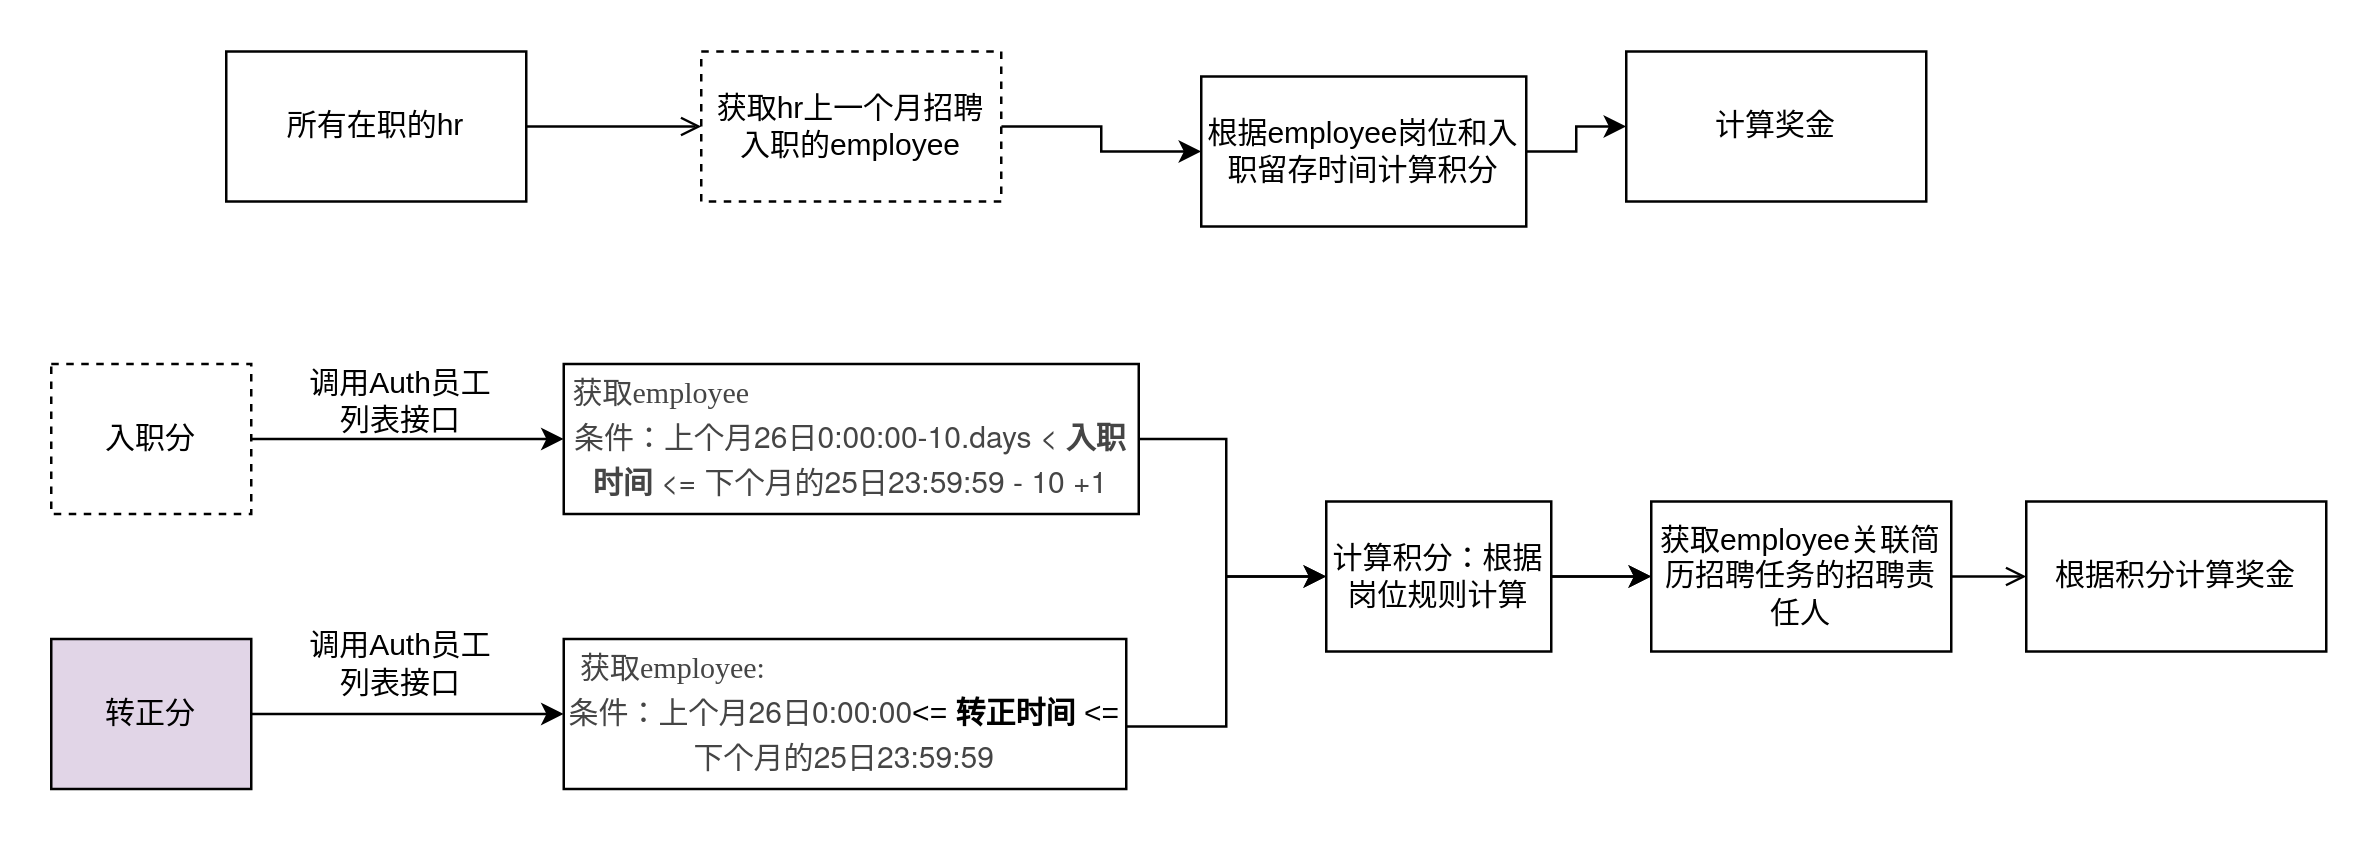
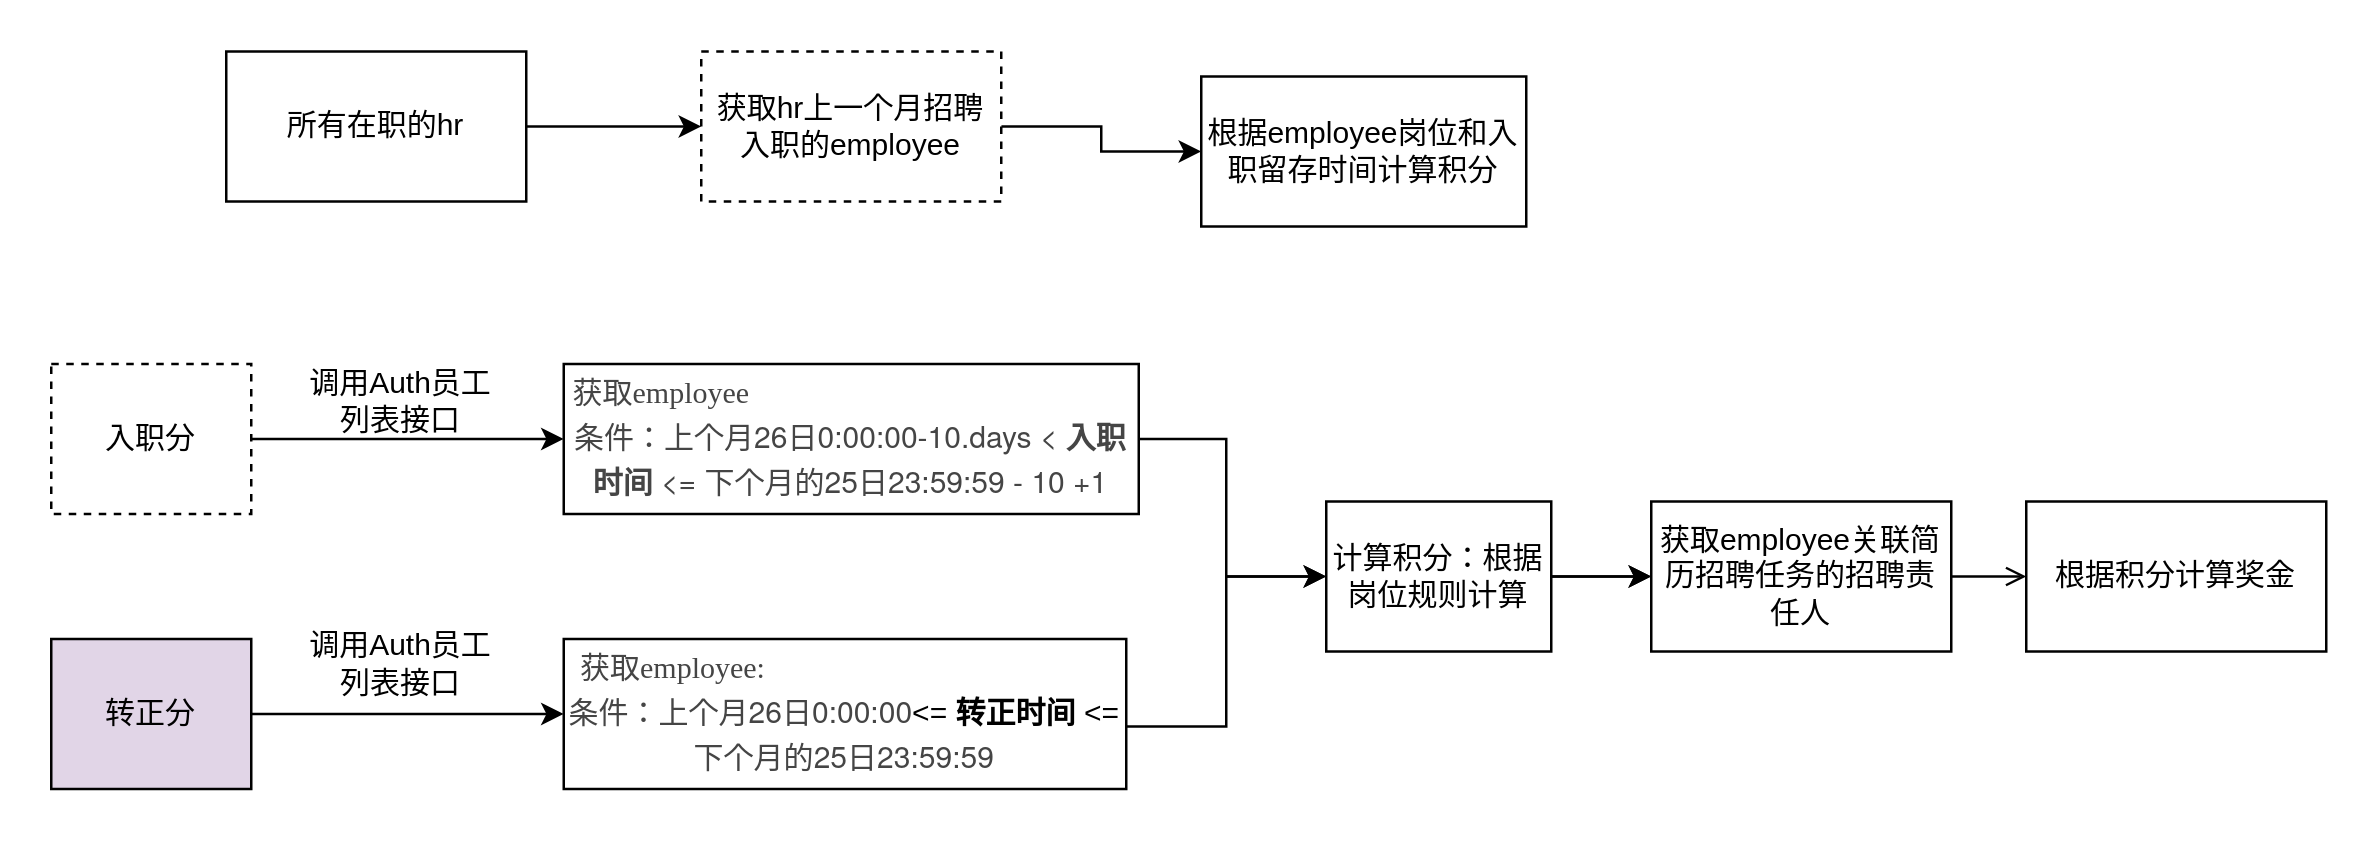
(687, 126) -> (683, 126)
(1776, 126) -> none
(1576, 147) -> none
